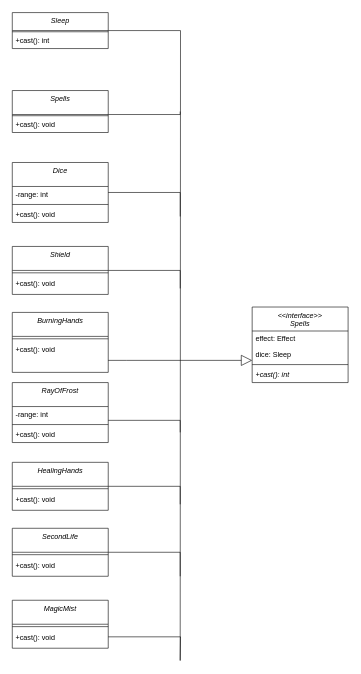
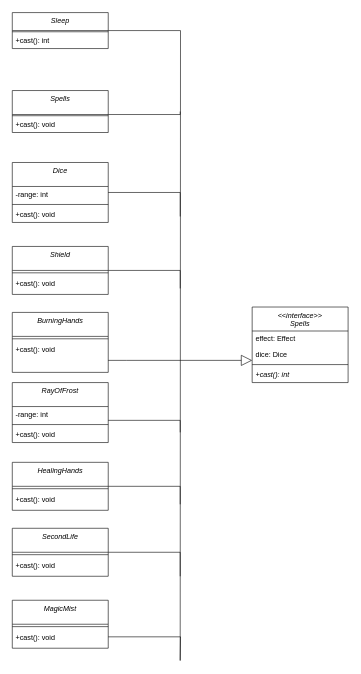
(274, 355) -> (272, 355)
